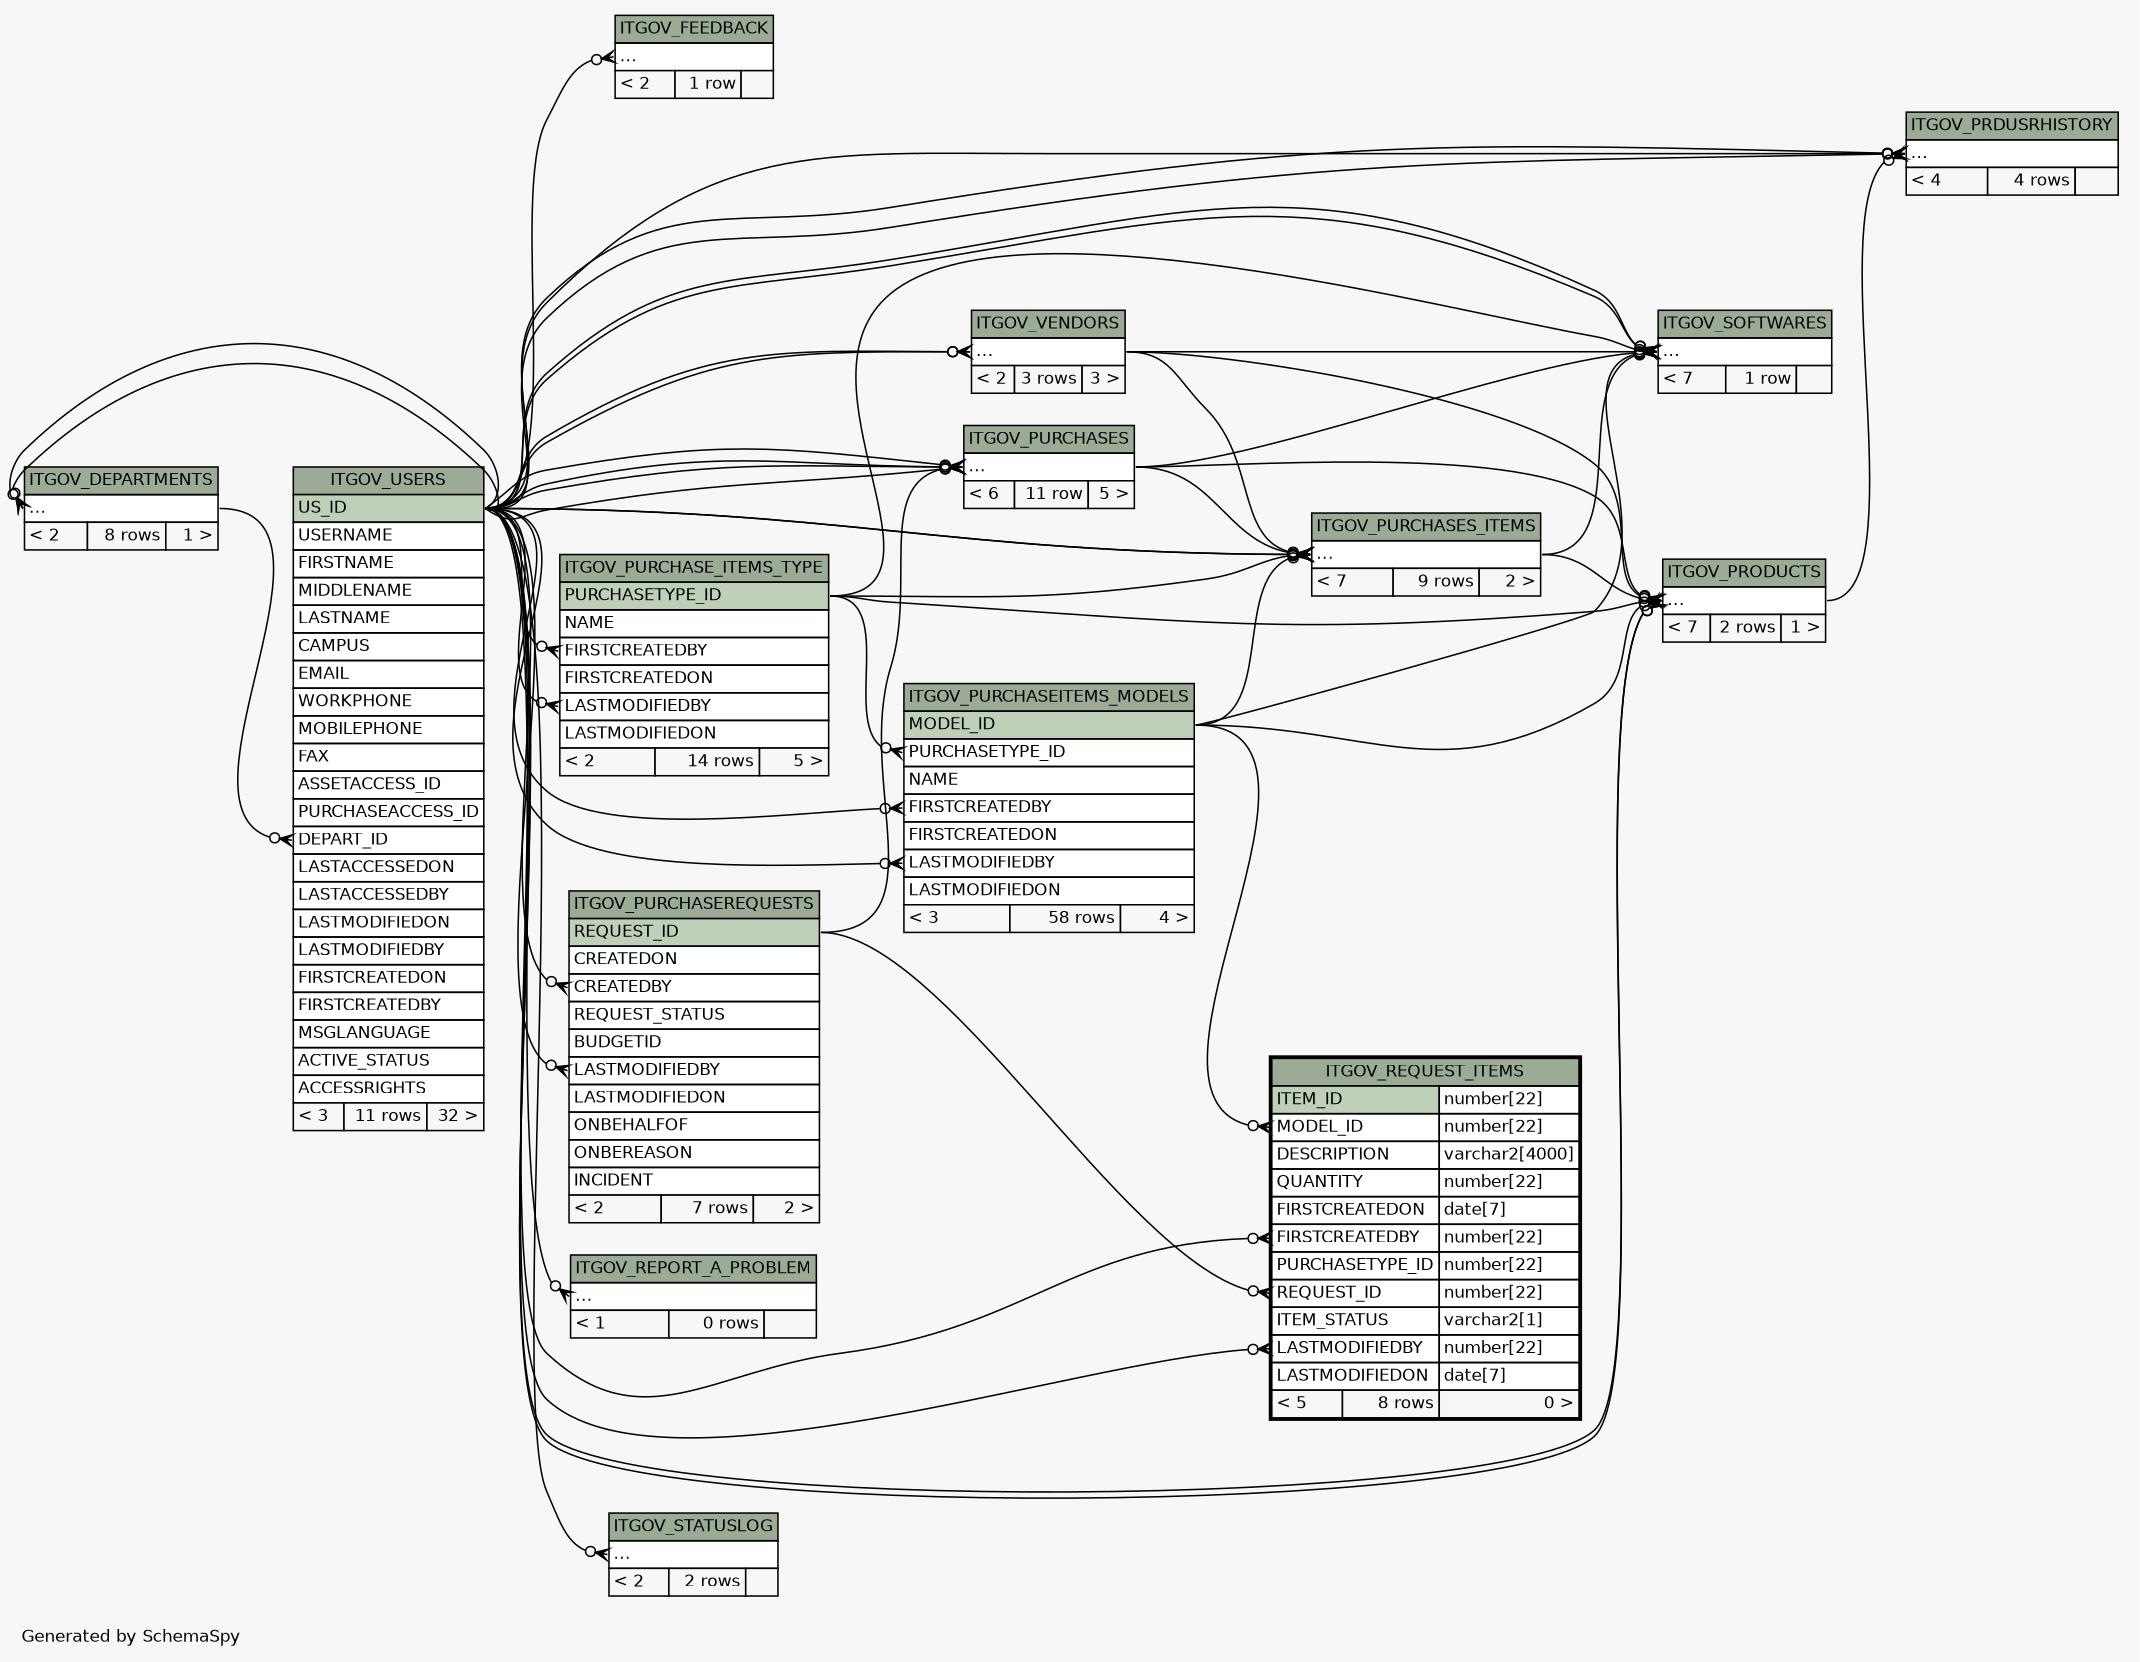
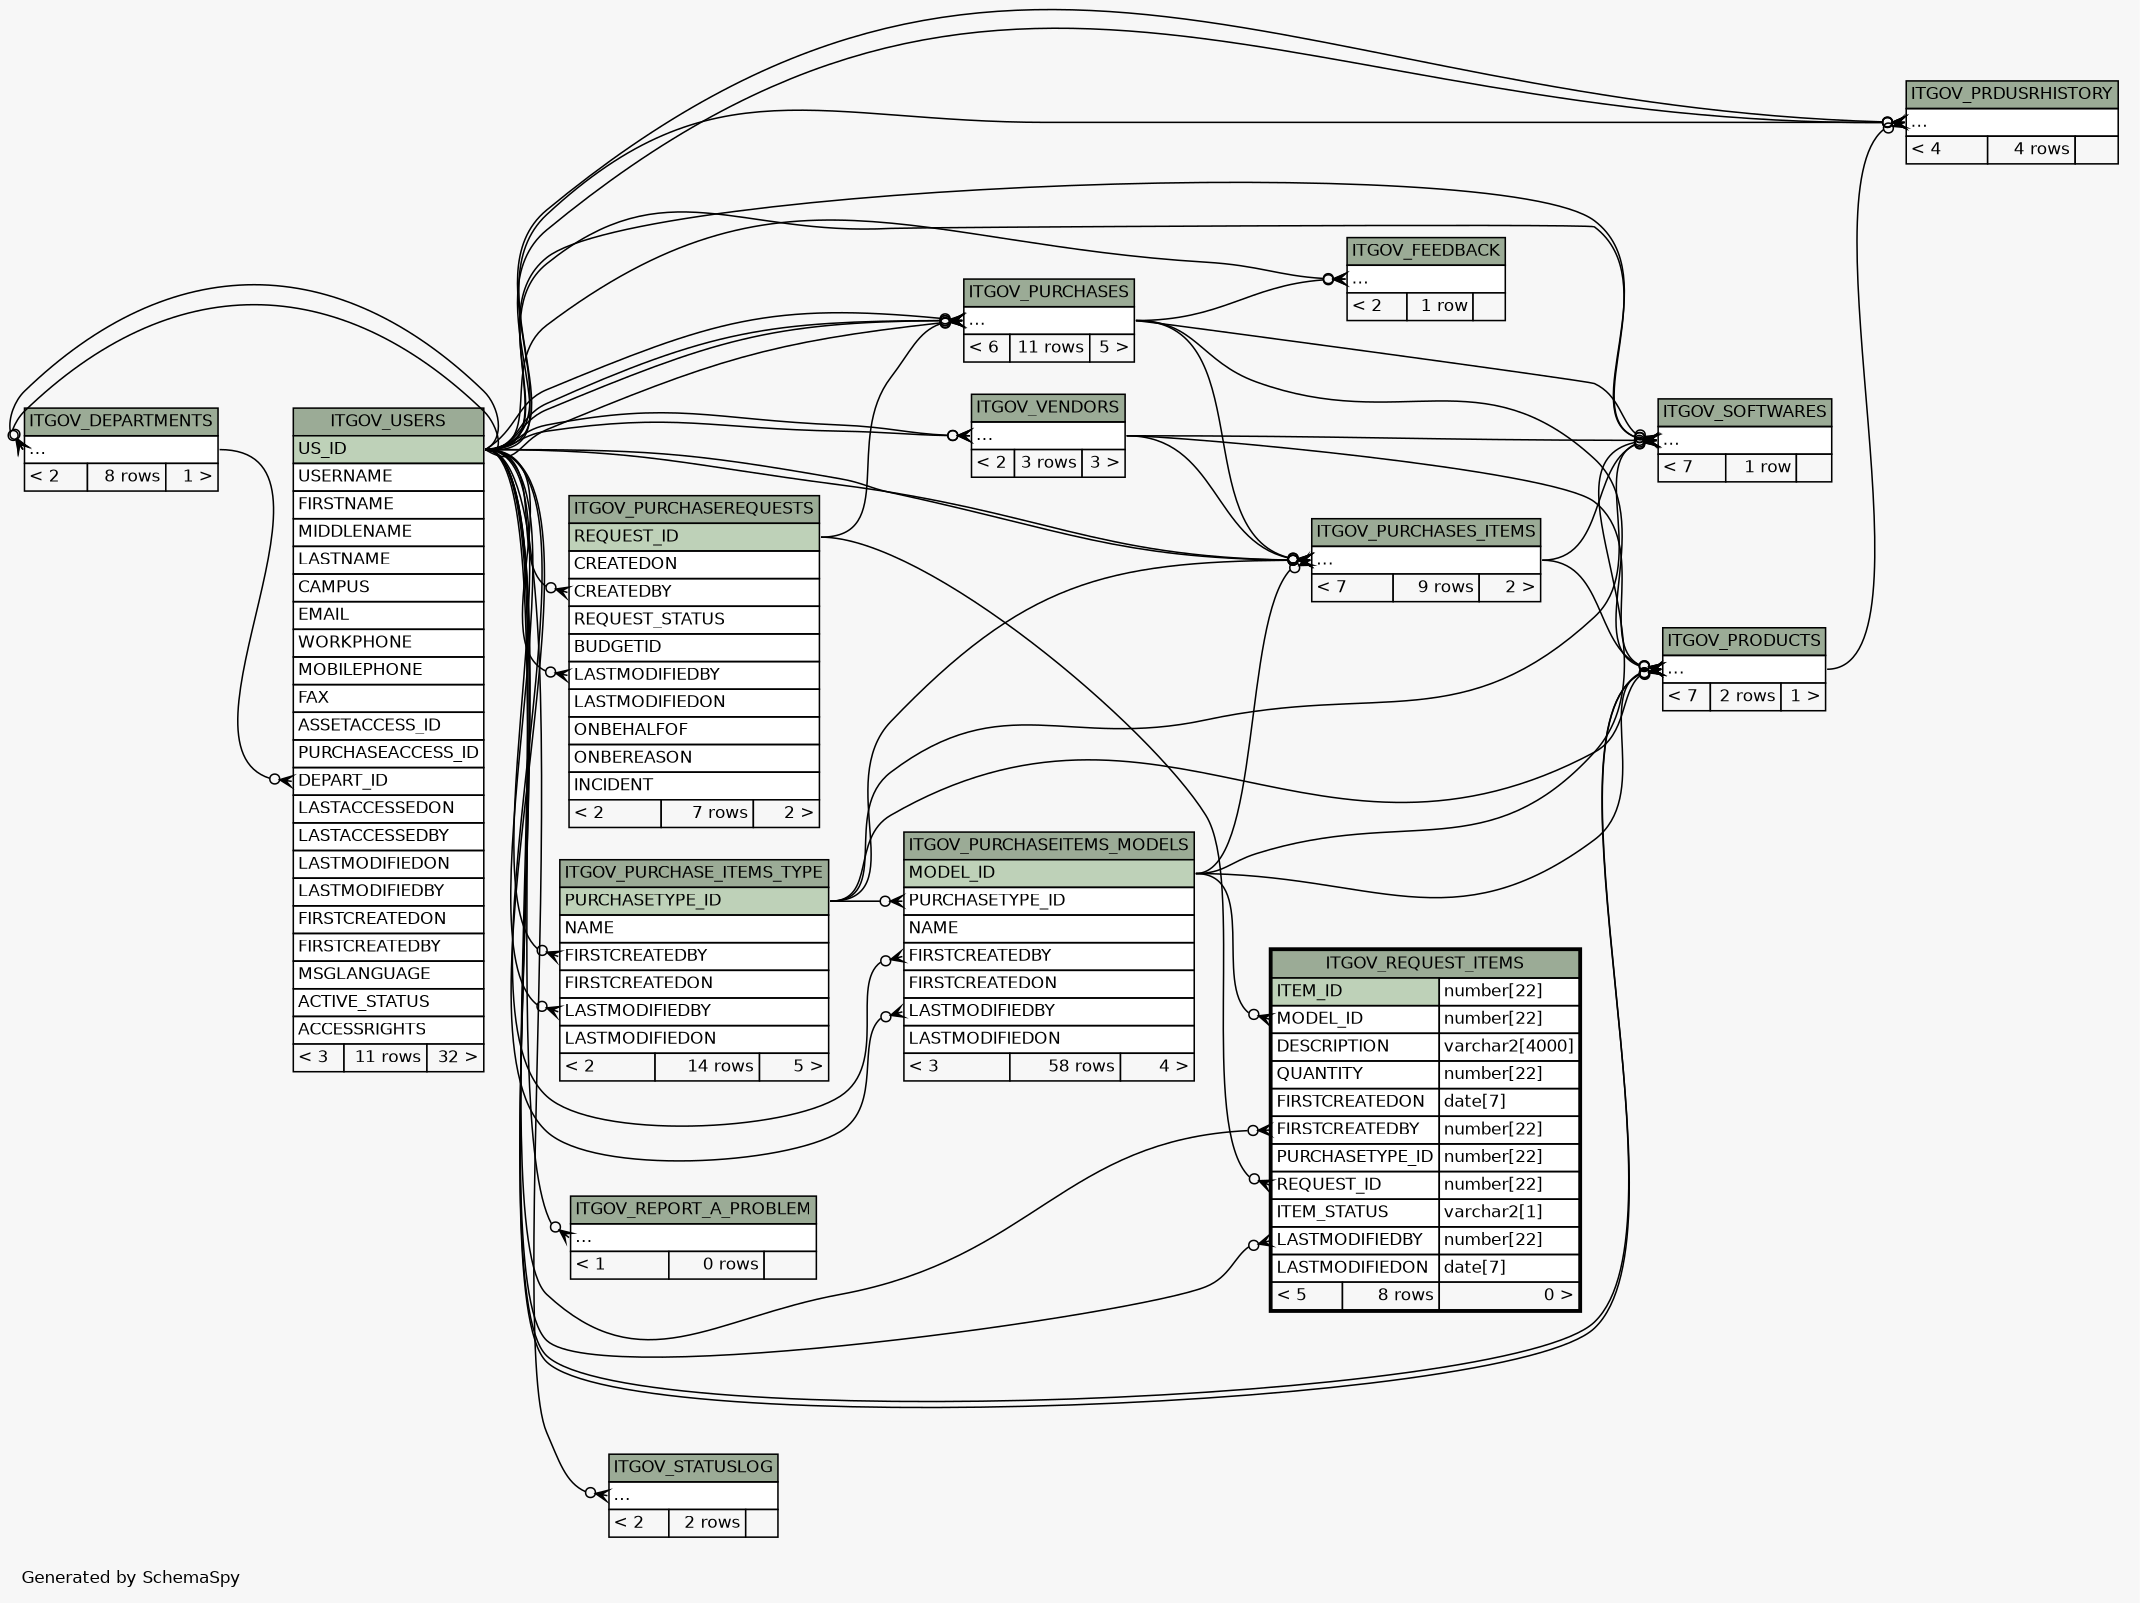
none -> (1230, 304)
(1054, 494) -> (1051, 347)
